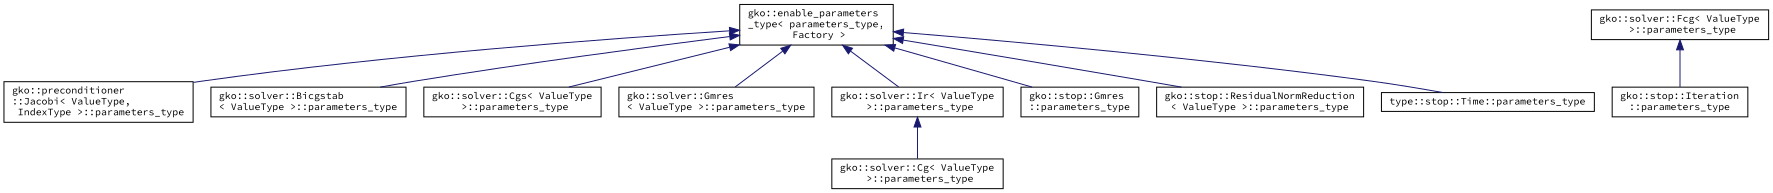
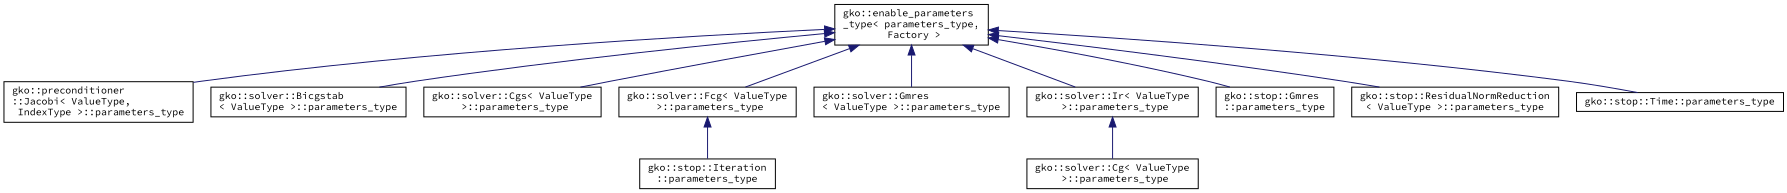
none -> (798, 68)
(1488, 102) -> (1680, 102)
